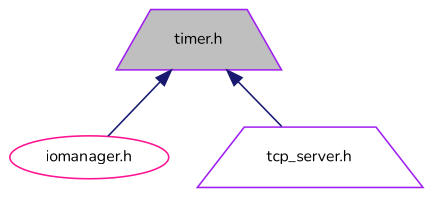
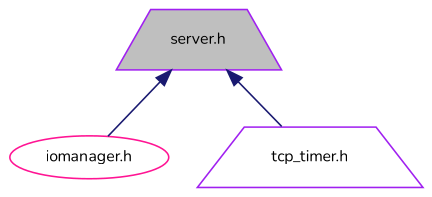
(199, 40) -> (199, 40)
(310, 157) -> (310, 157)
